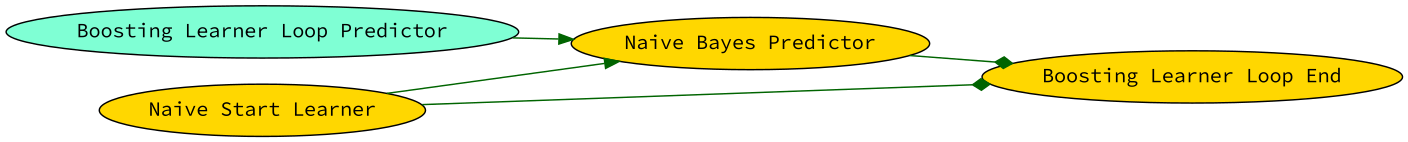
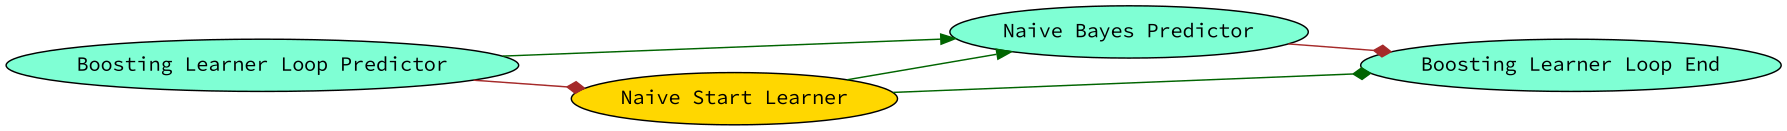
(750, 44) -> (1129, 32)
(952, 59) -> (1331, 47)
(1192, 77) -> (1571, 65)
none -> (520, 84)
